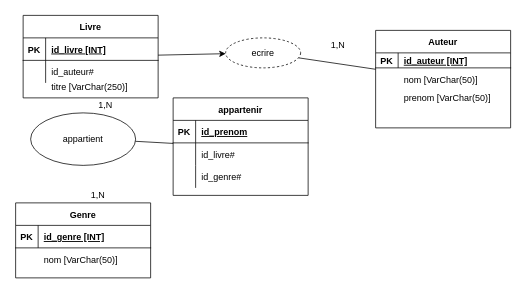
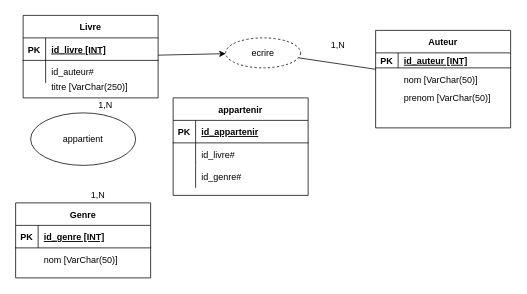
(223, 132) -> (231, 132)
(153, 142) -> none
